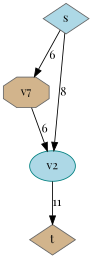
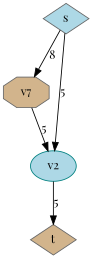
(53, 55) -> (53, 55)
(64, 92) -> (63, 92)
(45, 129) -> (44, 129)
(57, 203) -> (56, 203)
